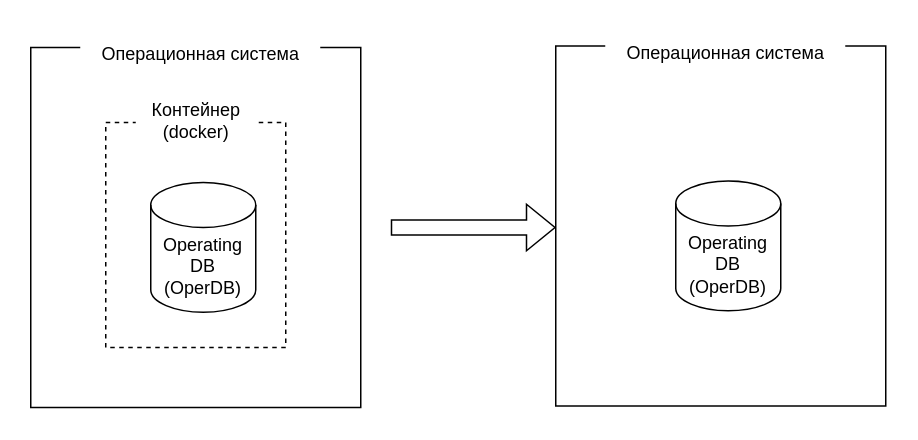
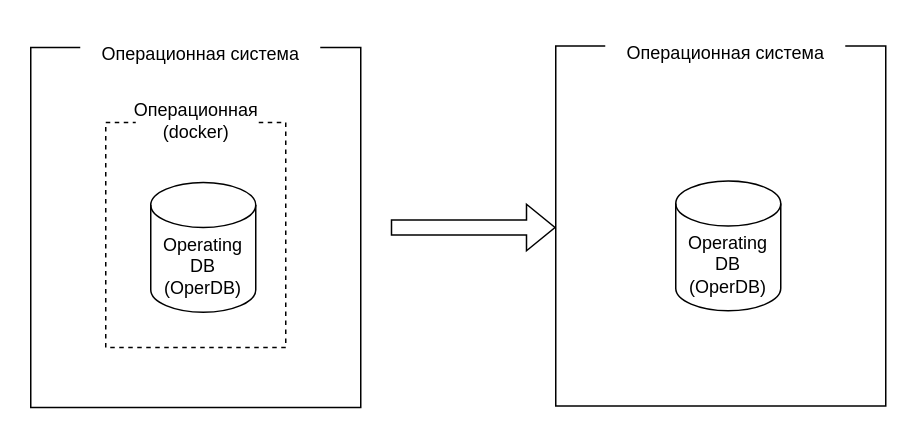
(197, 121) -> (197, 121)
